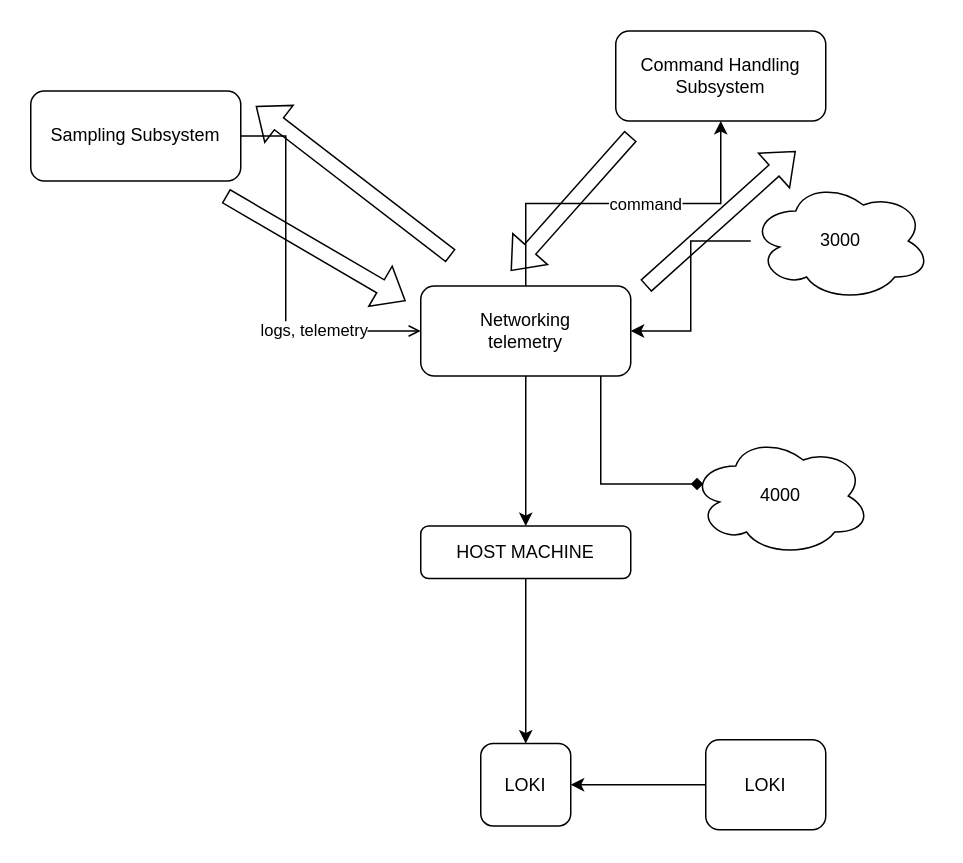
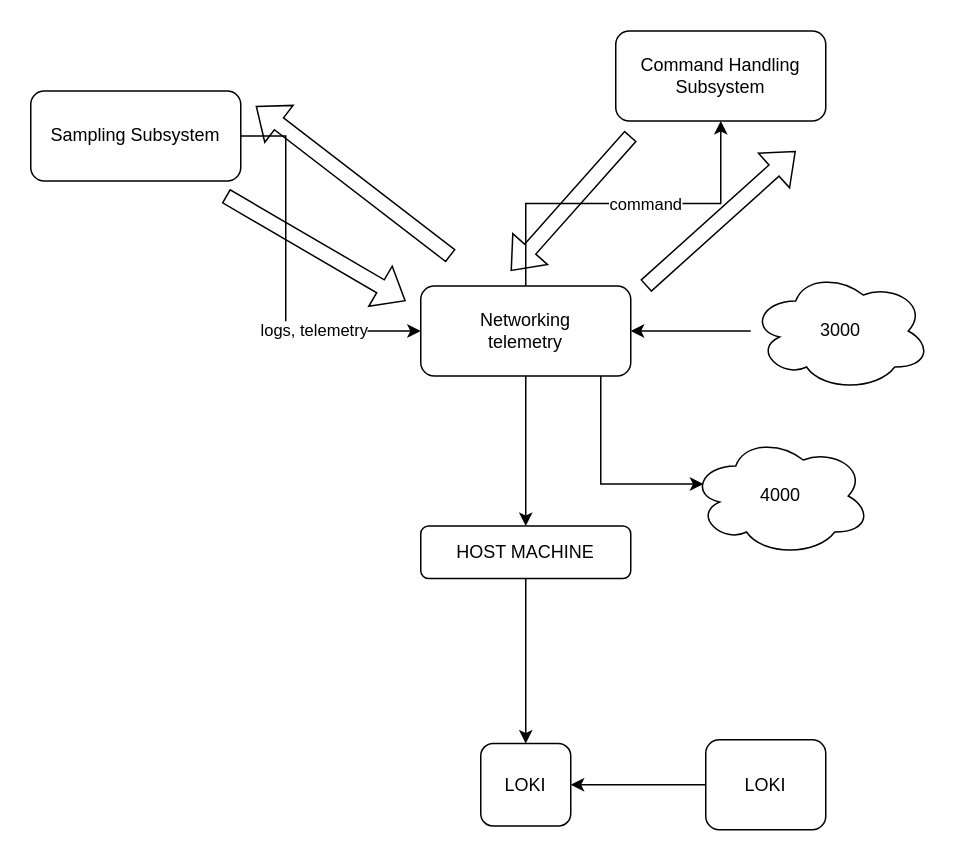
(841, 241) -> (841, 331)
(411, 331) -> (409, 331)
(691, 484) -> (692, 484)
